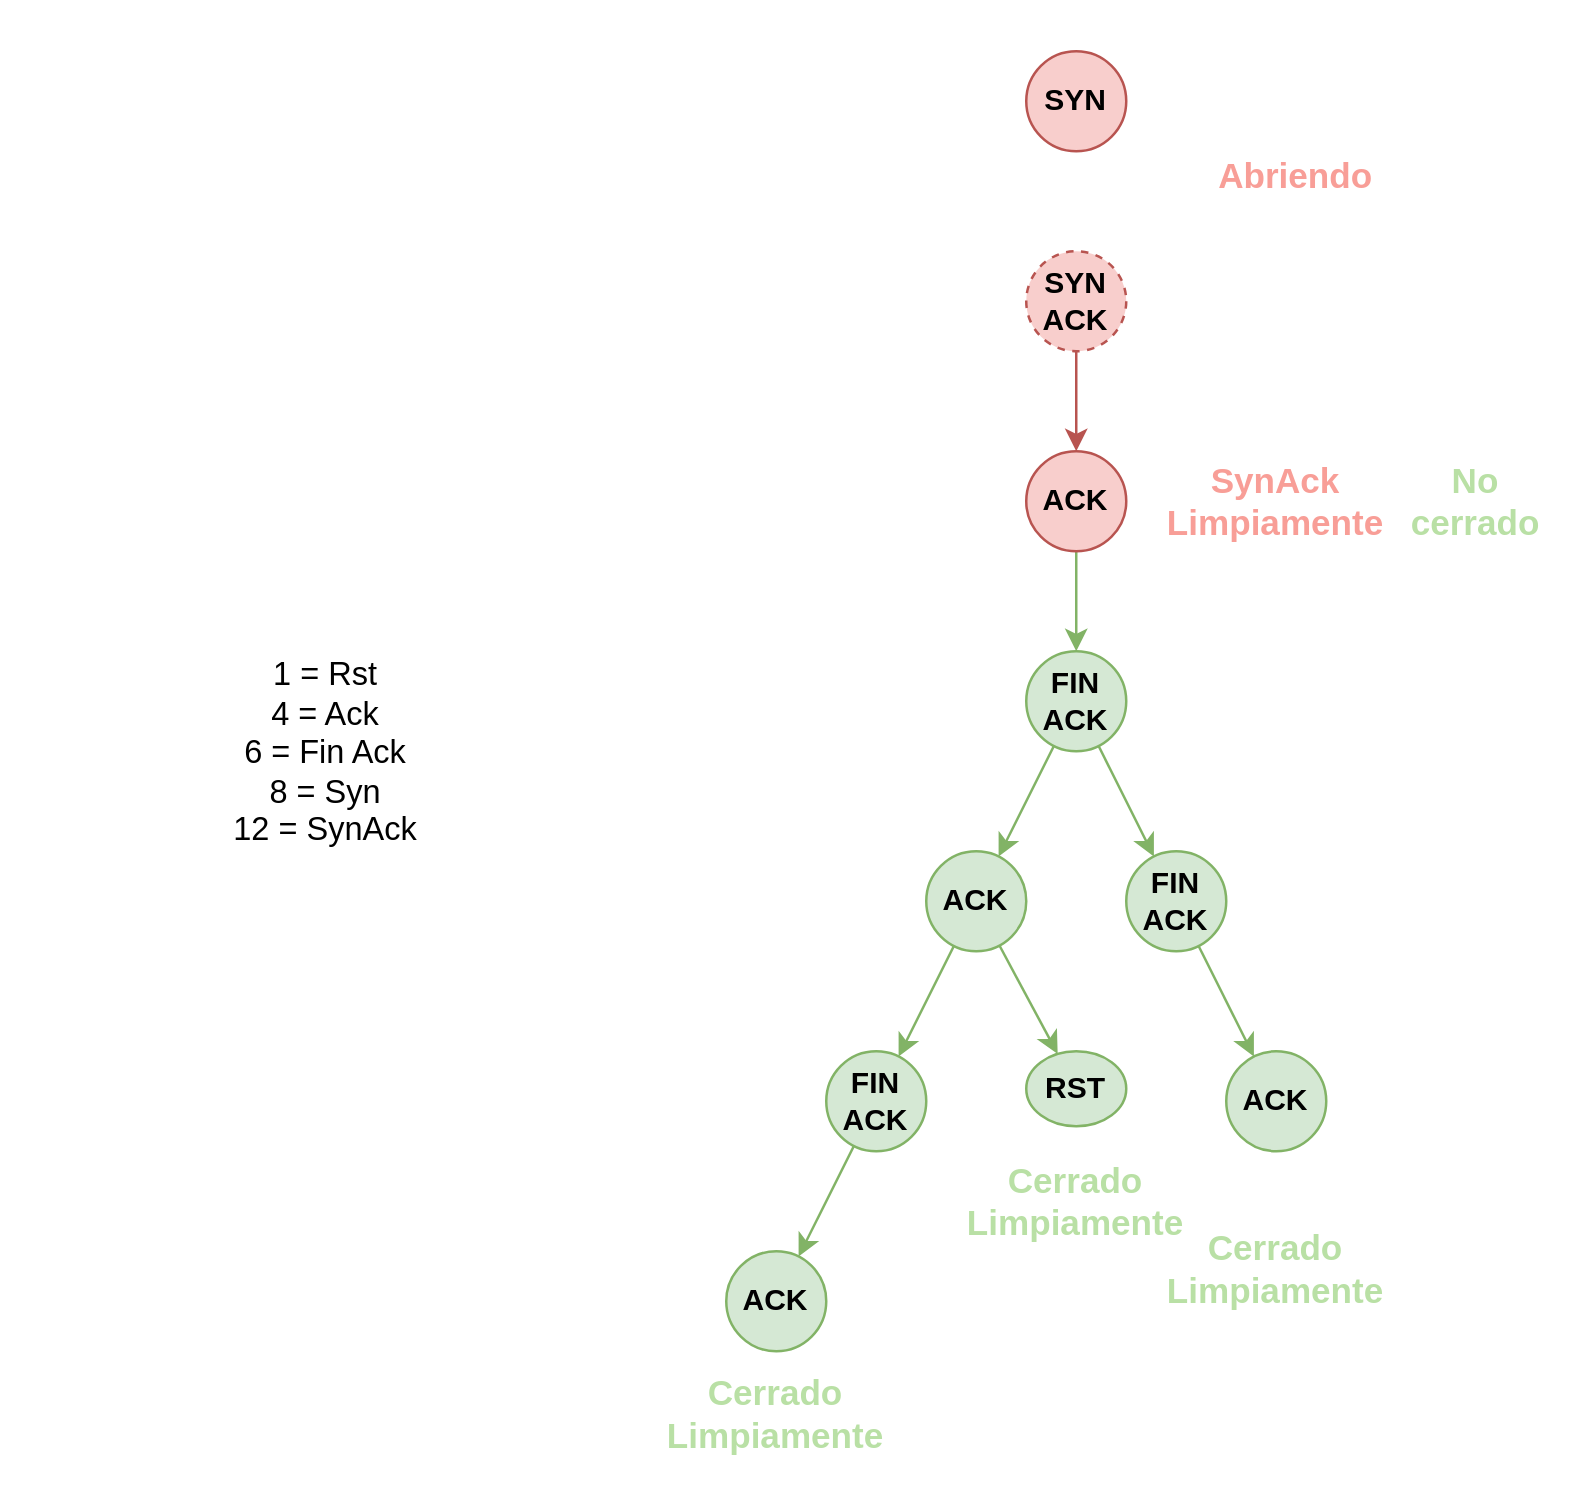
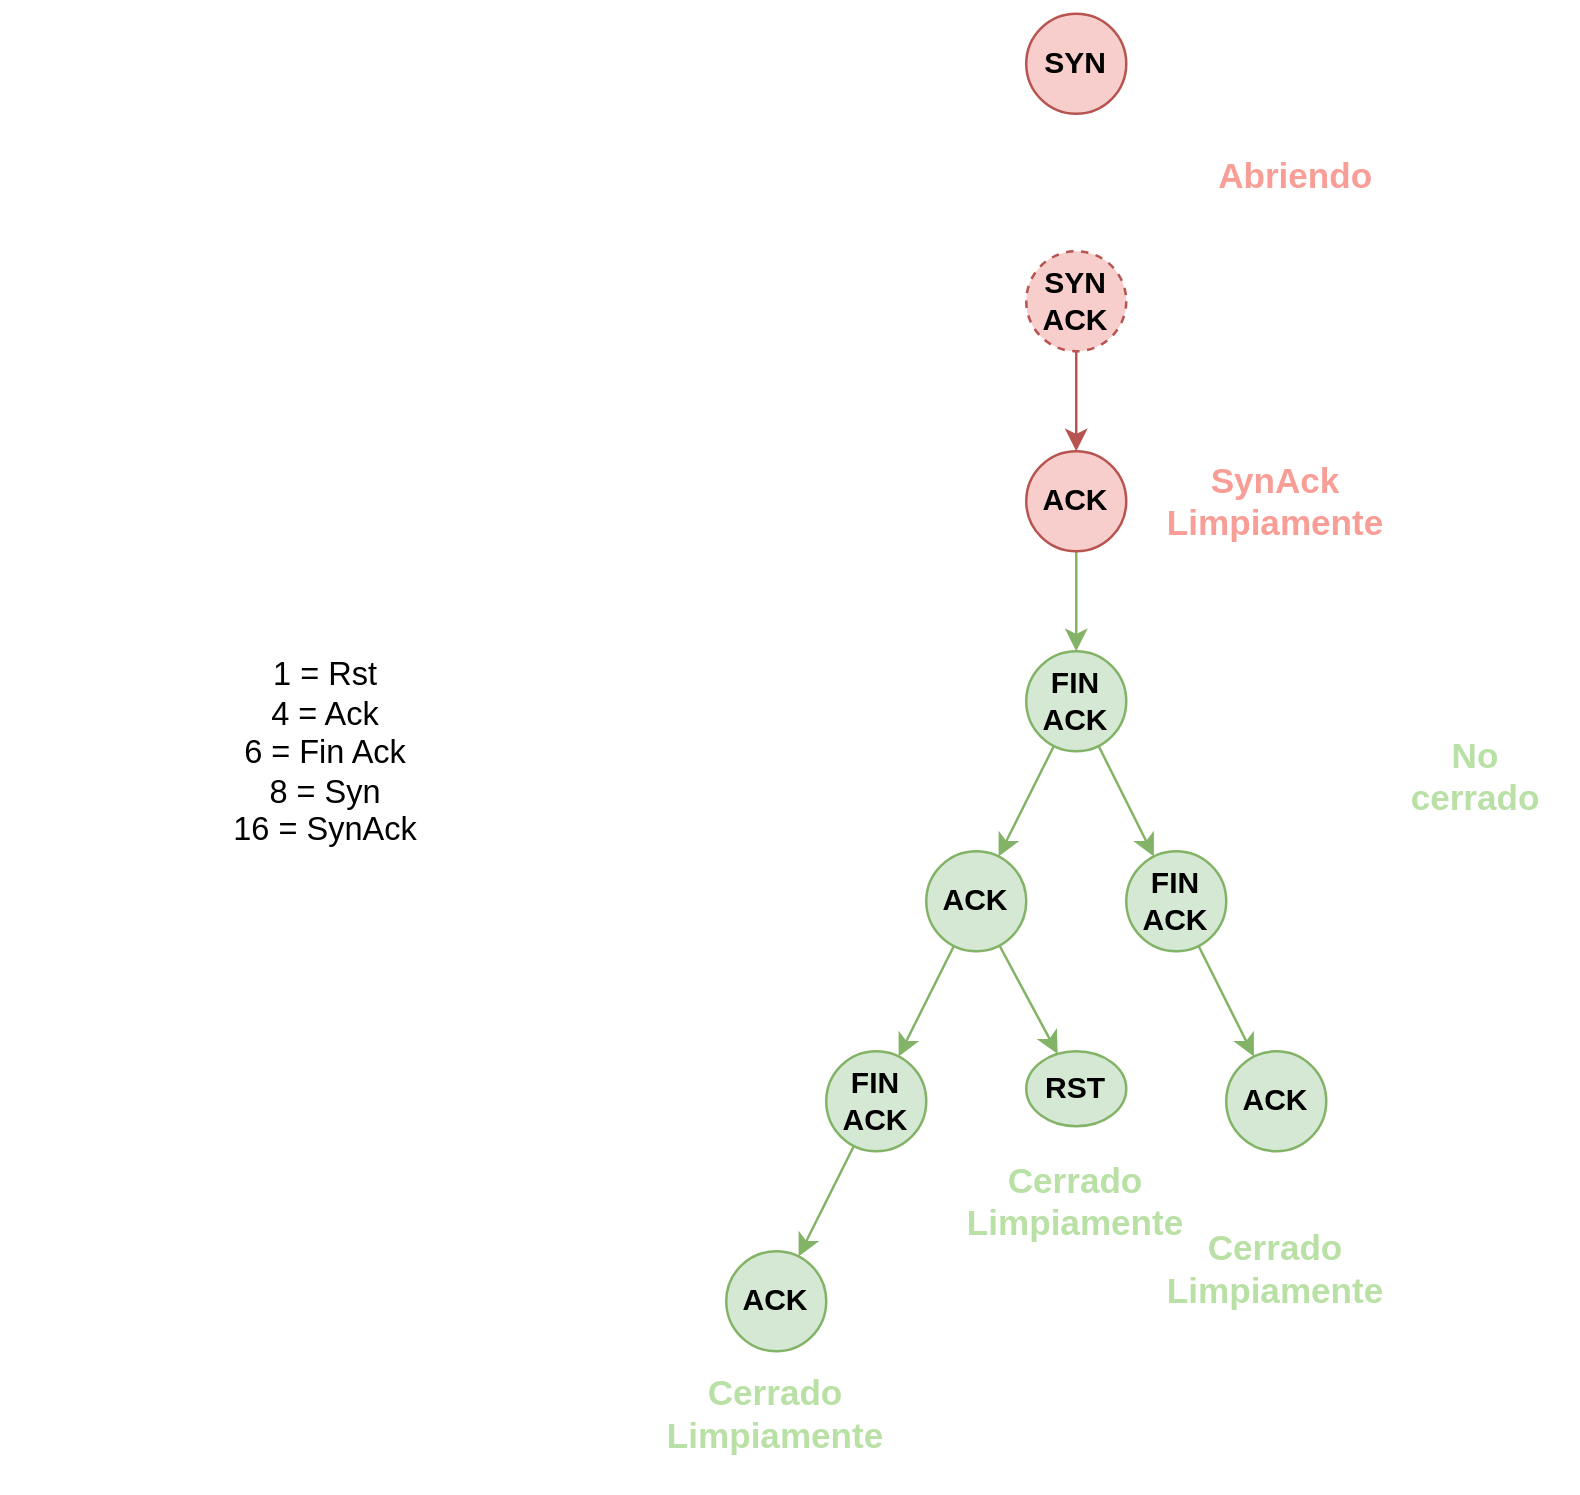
(1076, 101) -> (1076, 64)
(1476, 501) -> (1476, 776)
(326, 739) -> (326, 739)
